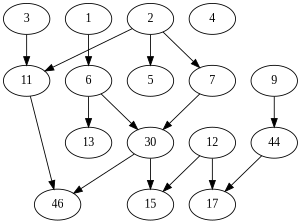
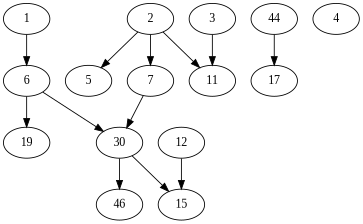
(274, 81) -> none
(41, 138) -> none
(89, 143) -> (27, 143)
(212, 169) -> none
